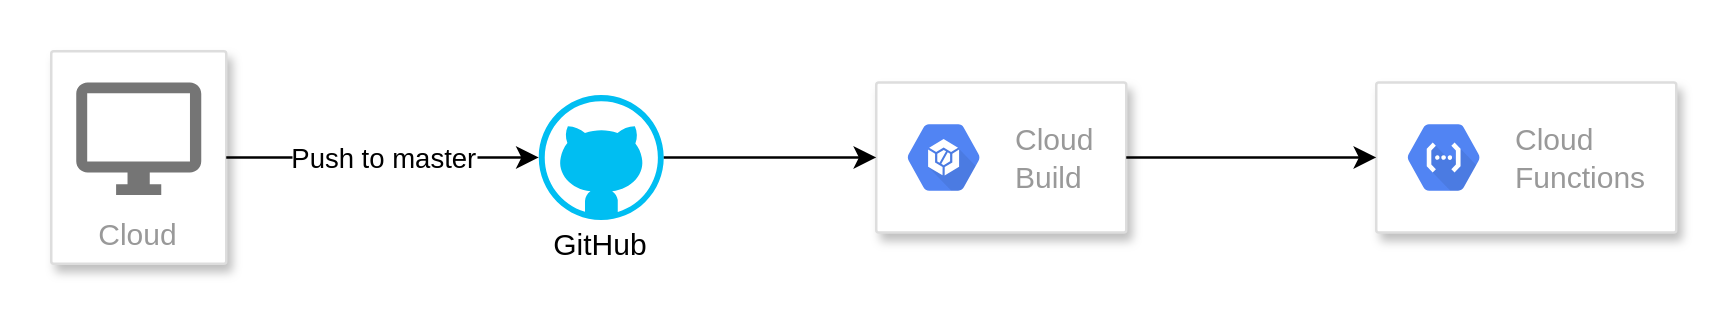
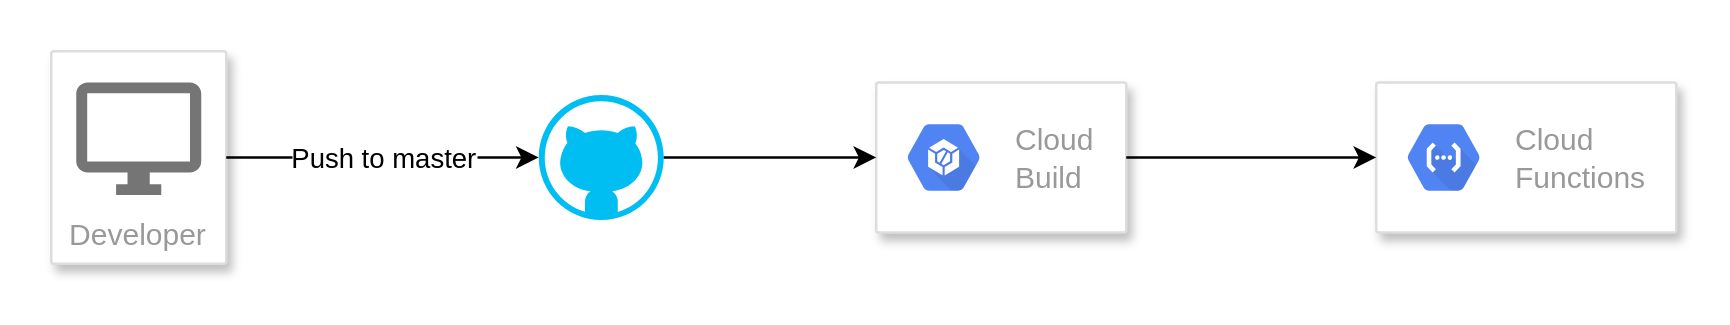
(139, 233) -> (139, 233)
(601, 245) -> none
